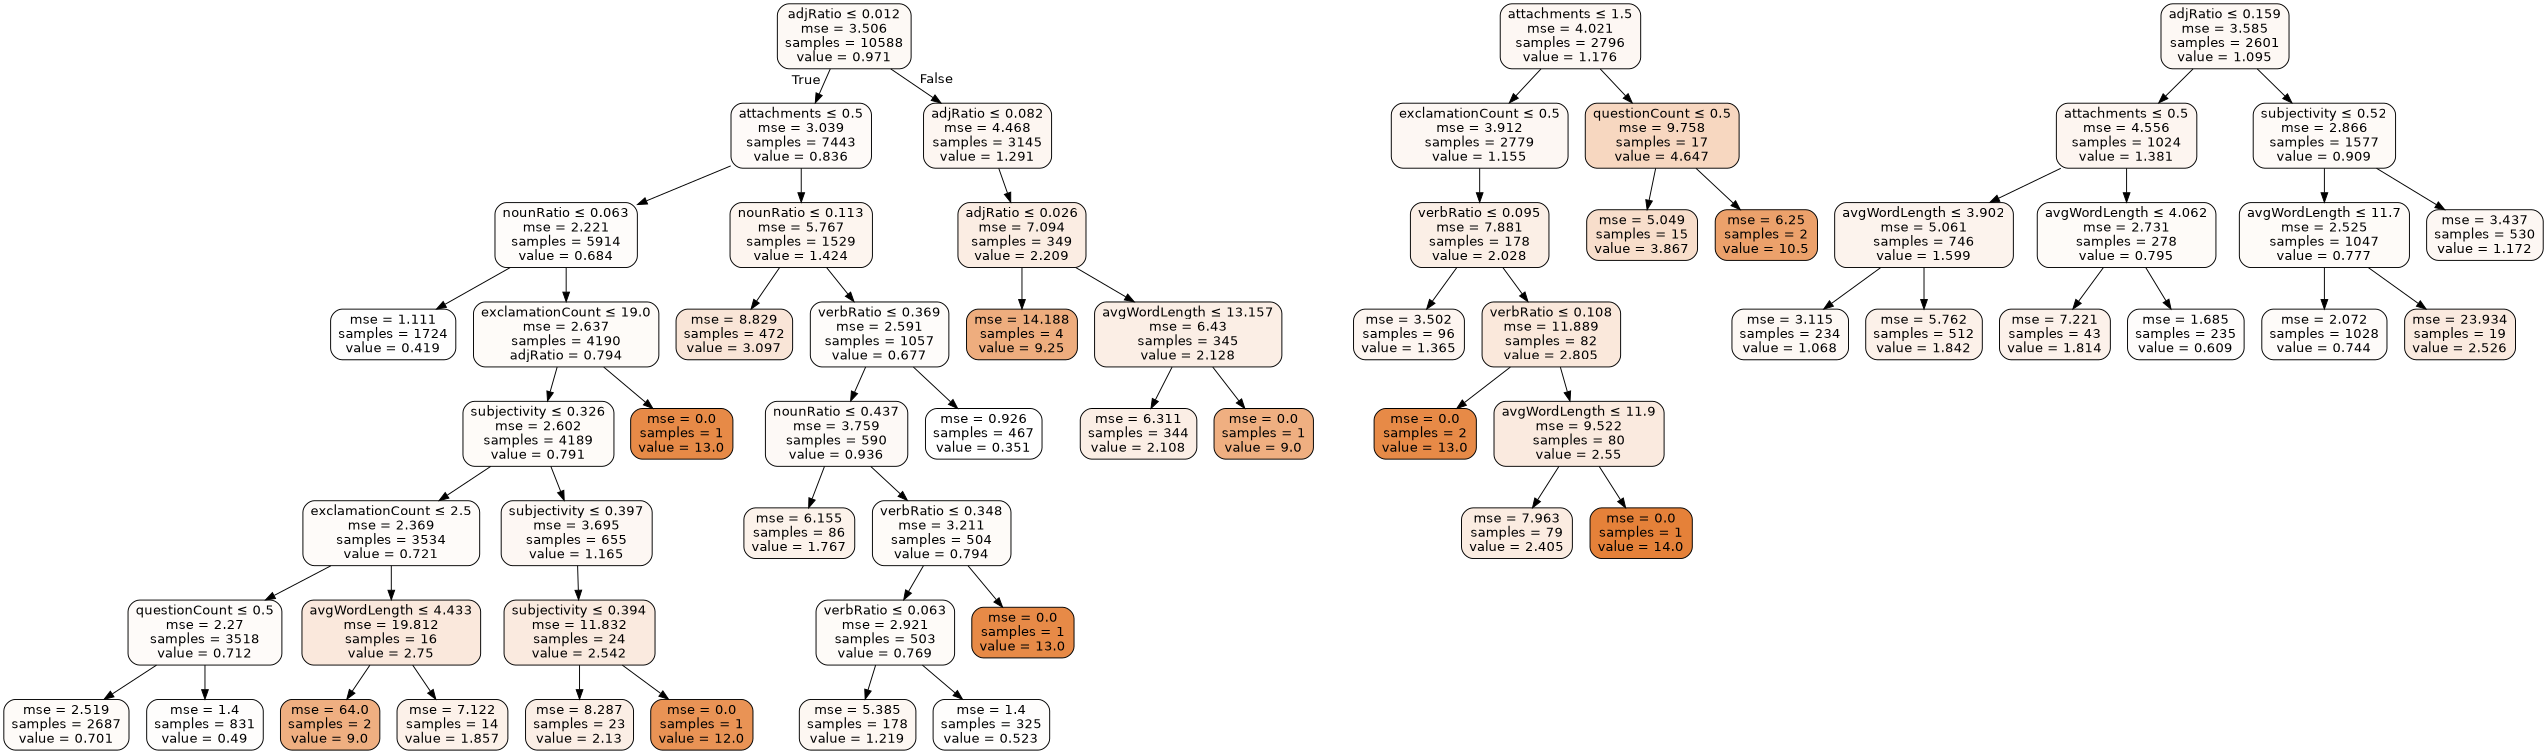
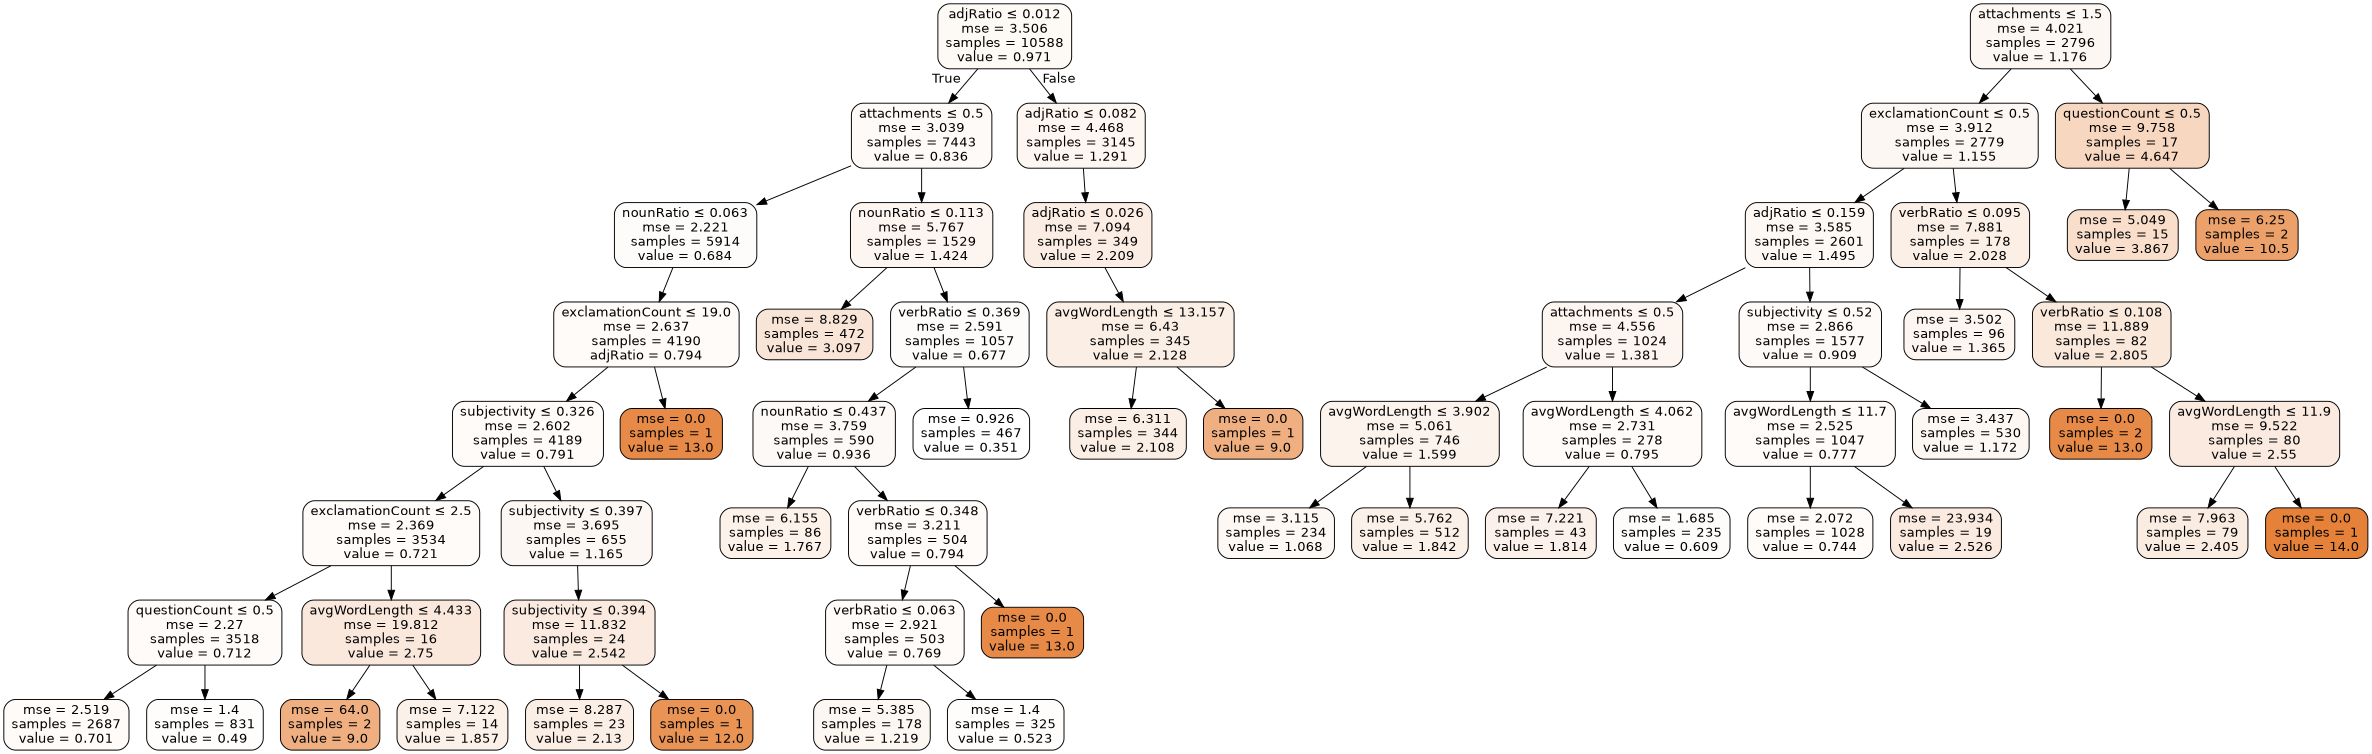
(2225, 57) -> (1809, 256)
none -> (1884, 183)
(393, 334) -> none
(1022, 334) -> none
